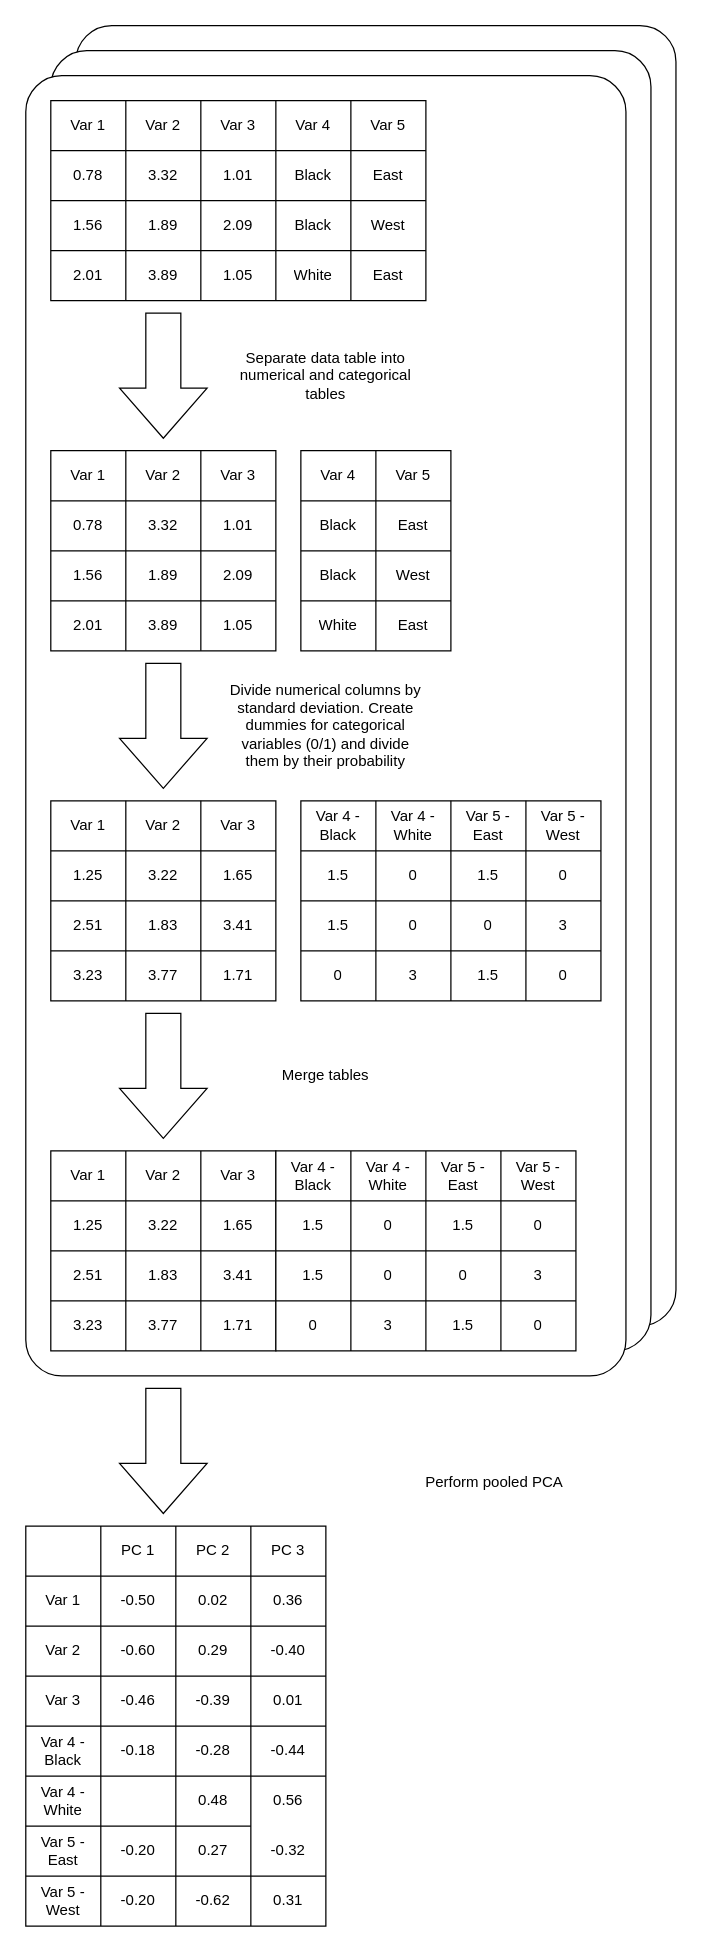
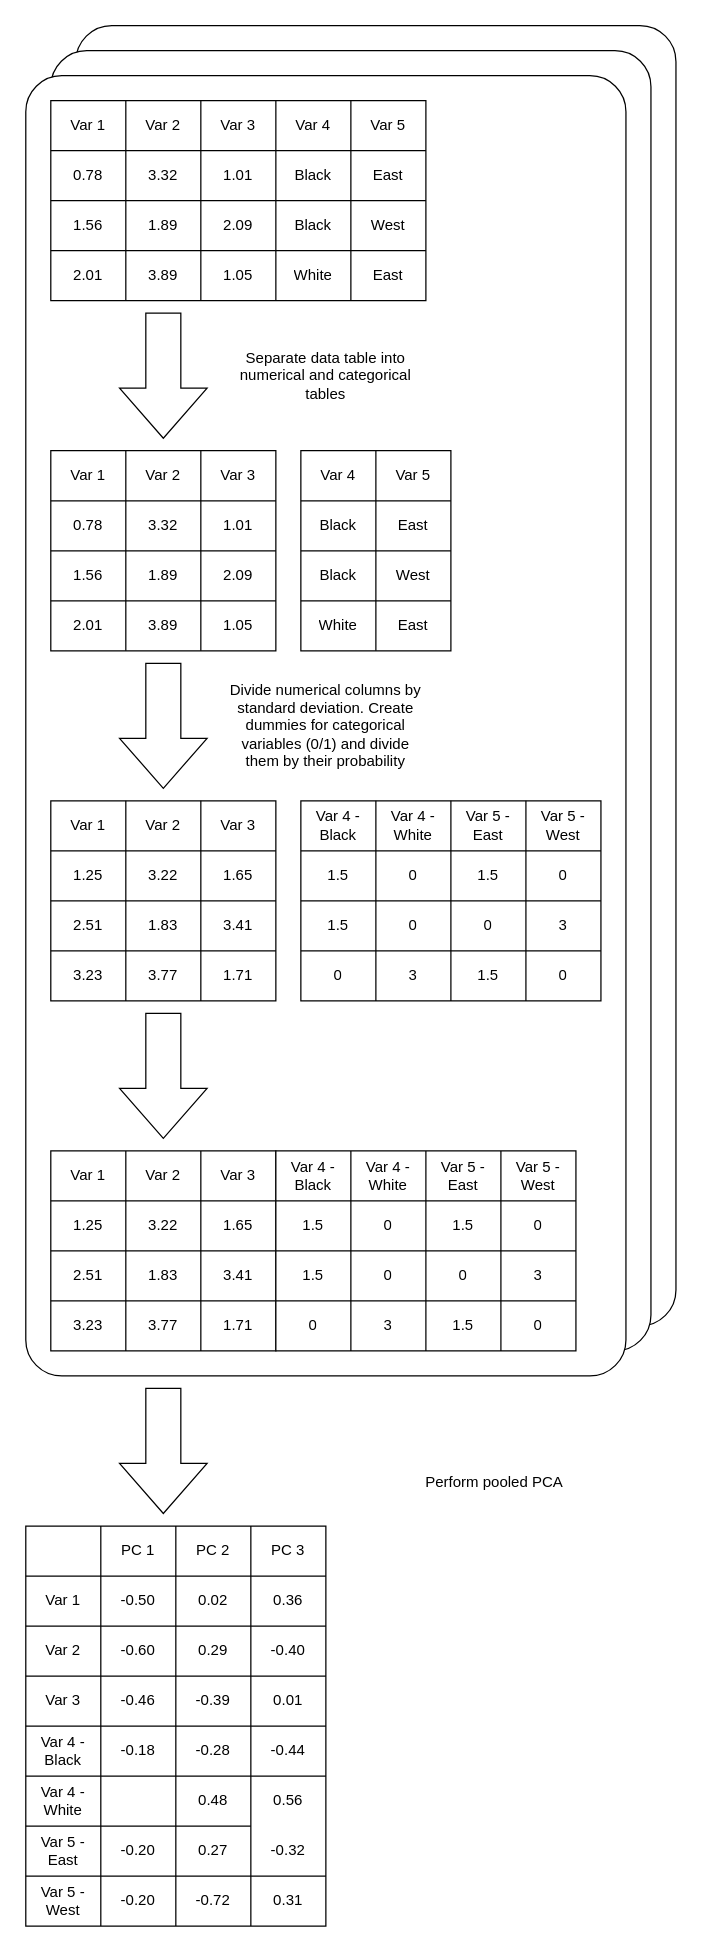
(326, 1076) -> none
(213, 1901) -> (213, 1901)
